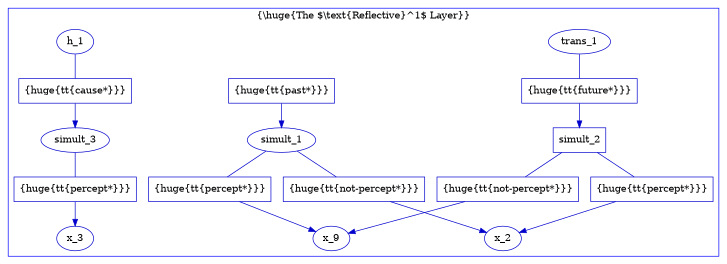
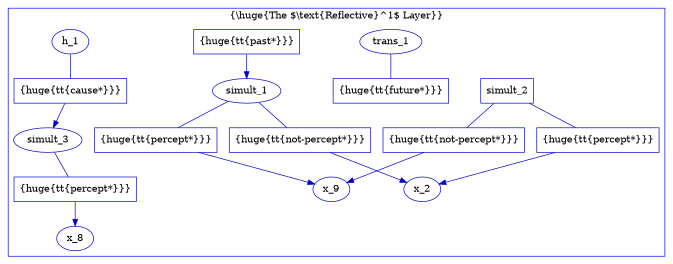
(579, 112) -> none
(75, 238) -> (75, 238)
